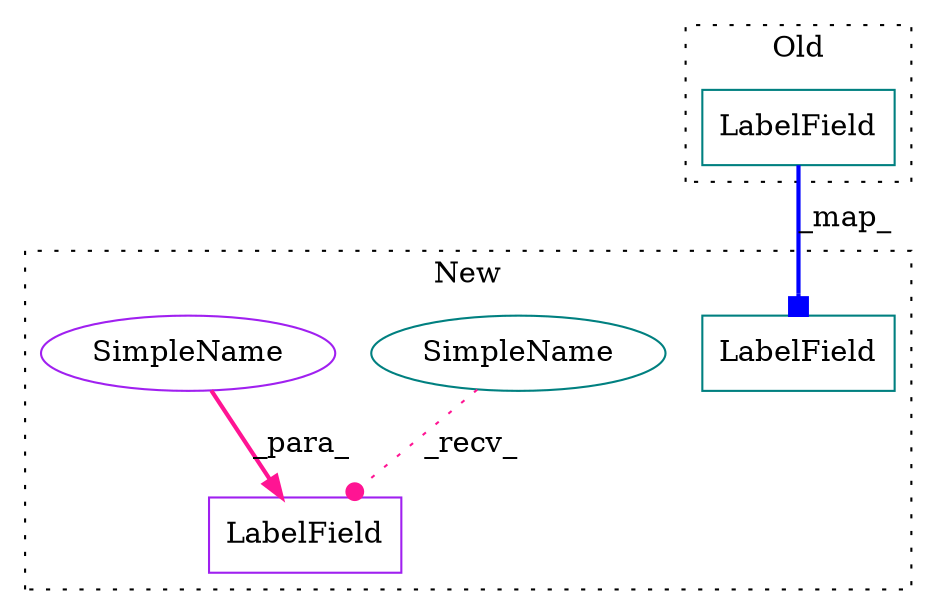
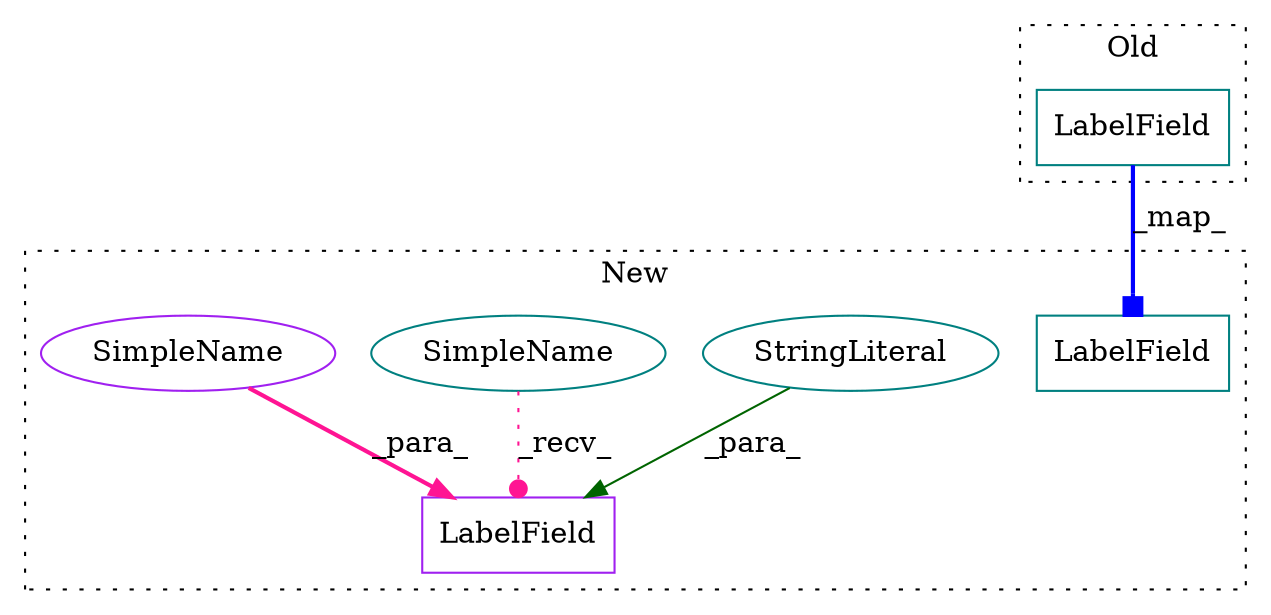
none -> (851, 353)
